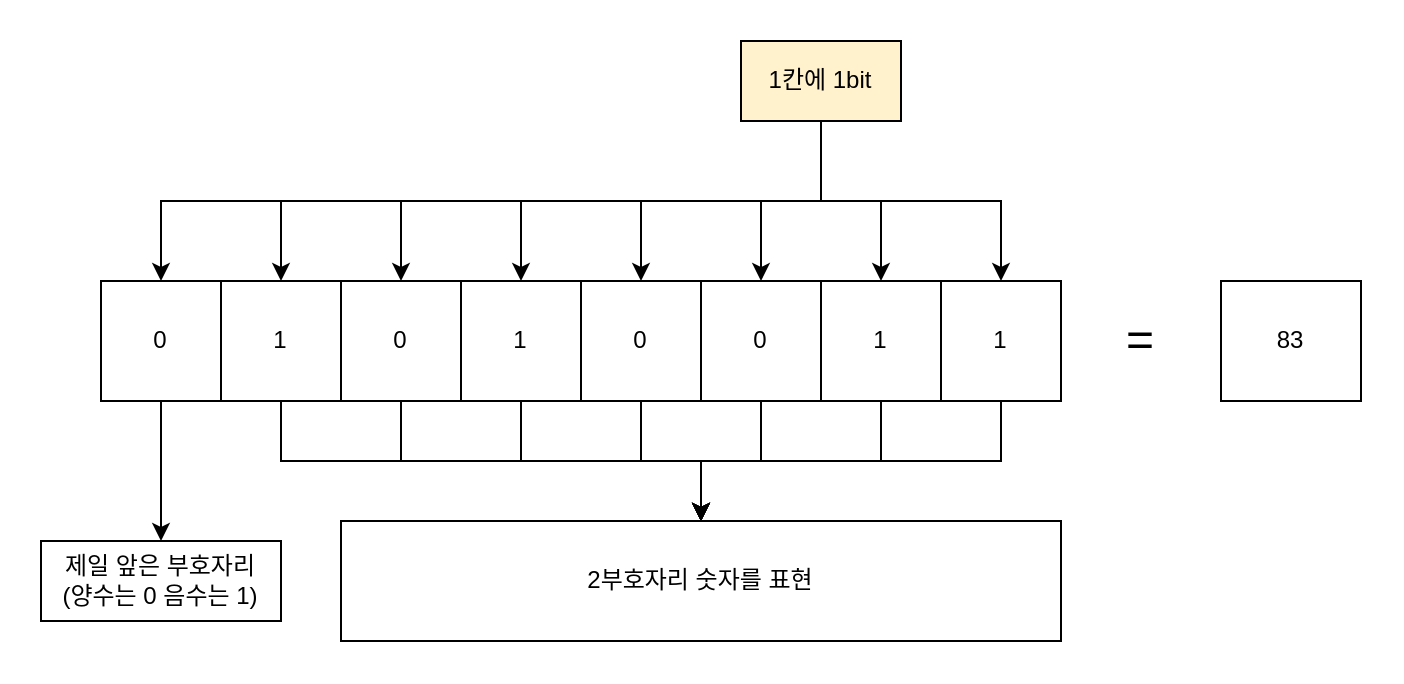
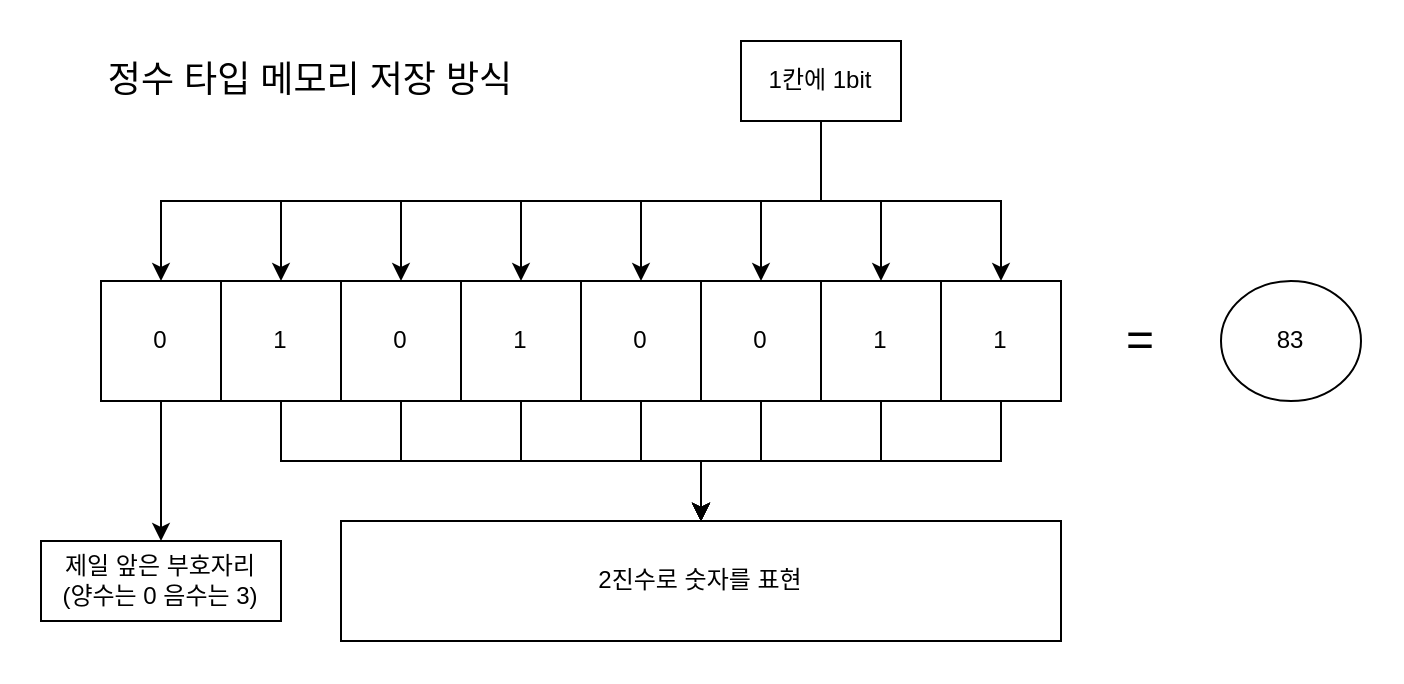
none -> (311, 81)
(821, 81) -> (821, 81)
(1291, 341) -> (1291, 341)
(161, 581) -> (161, 581)
(701, 581) -> (701, 581)
